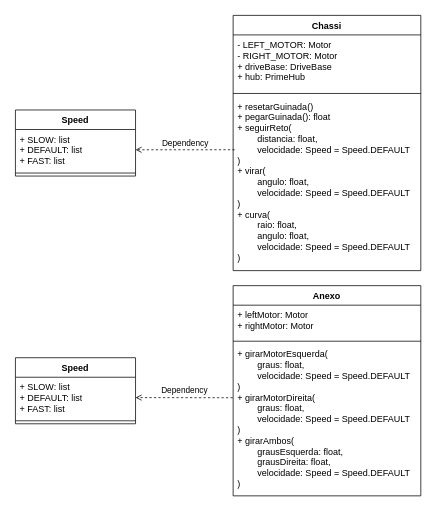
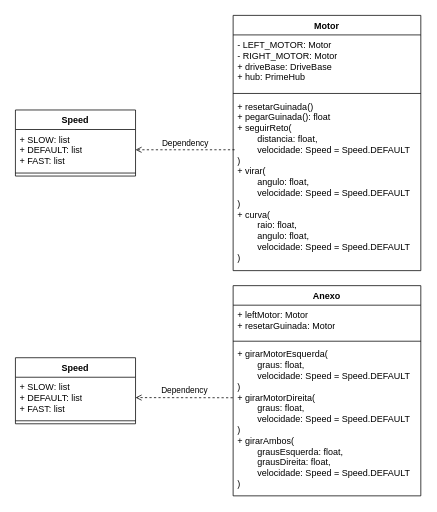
(327, 26) -> (327, 26)
(281, 321) -> (291, 321)
